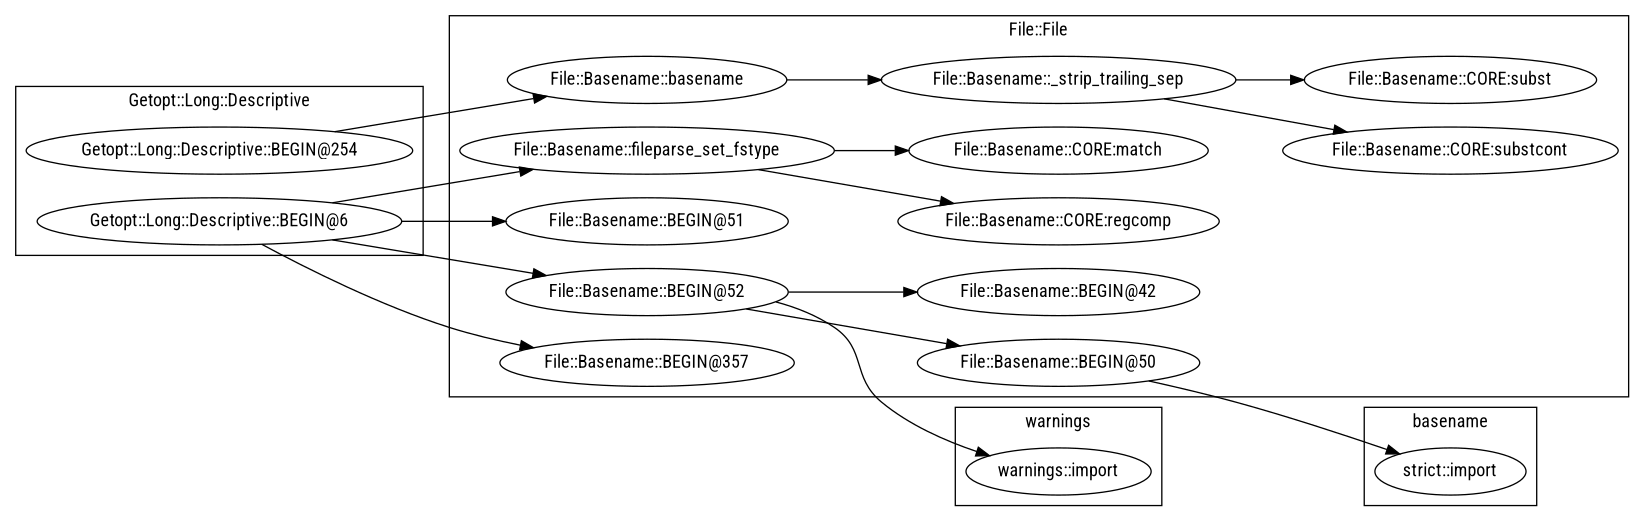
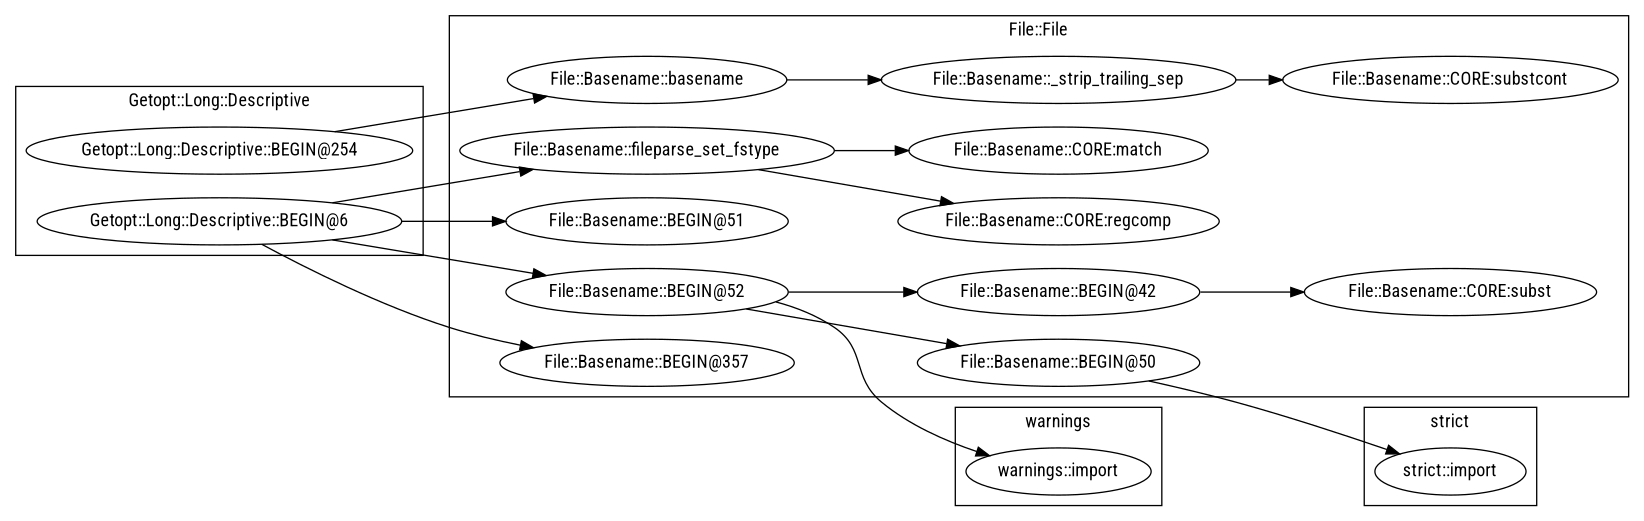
(1263, 80) -> (1246, 292)
(1451, 422) -> (1451, 422)
